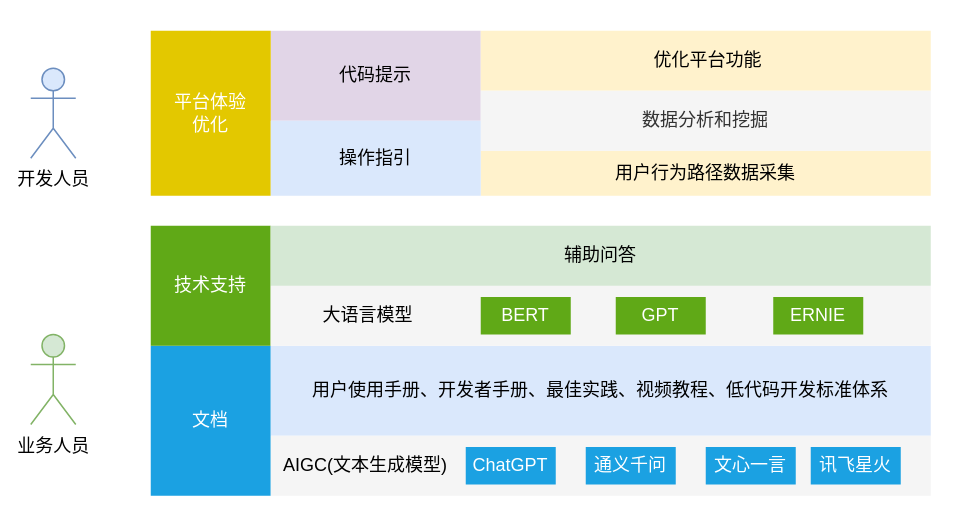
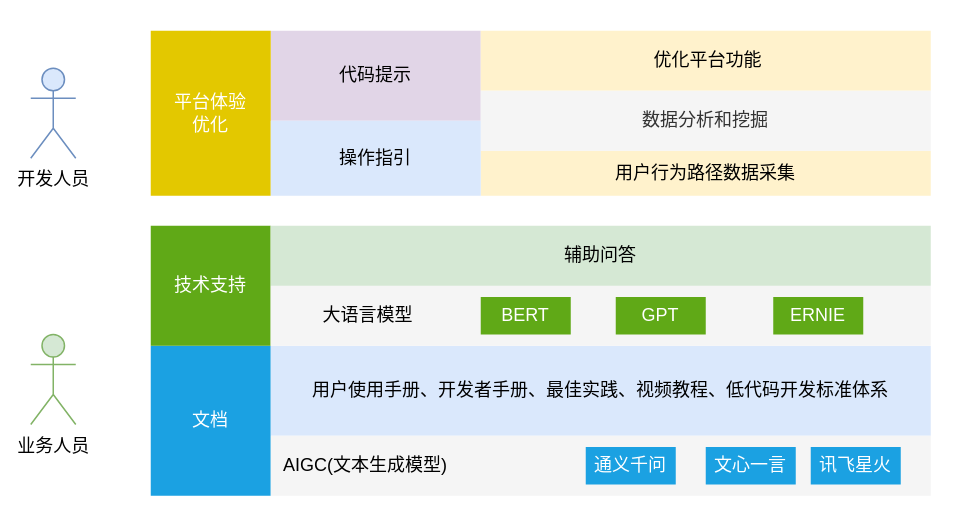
(511, 466) -> none
